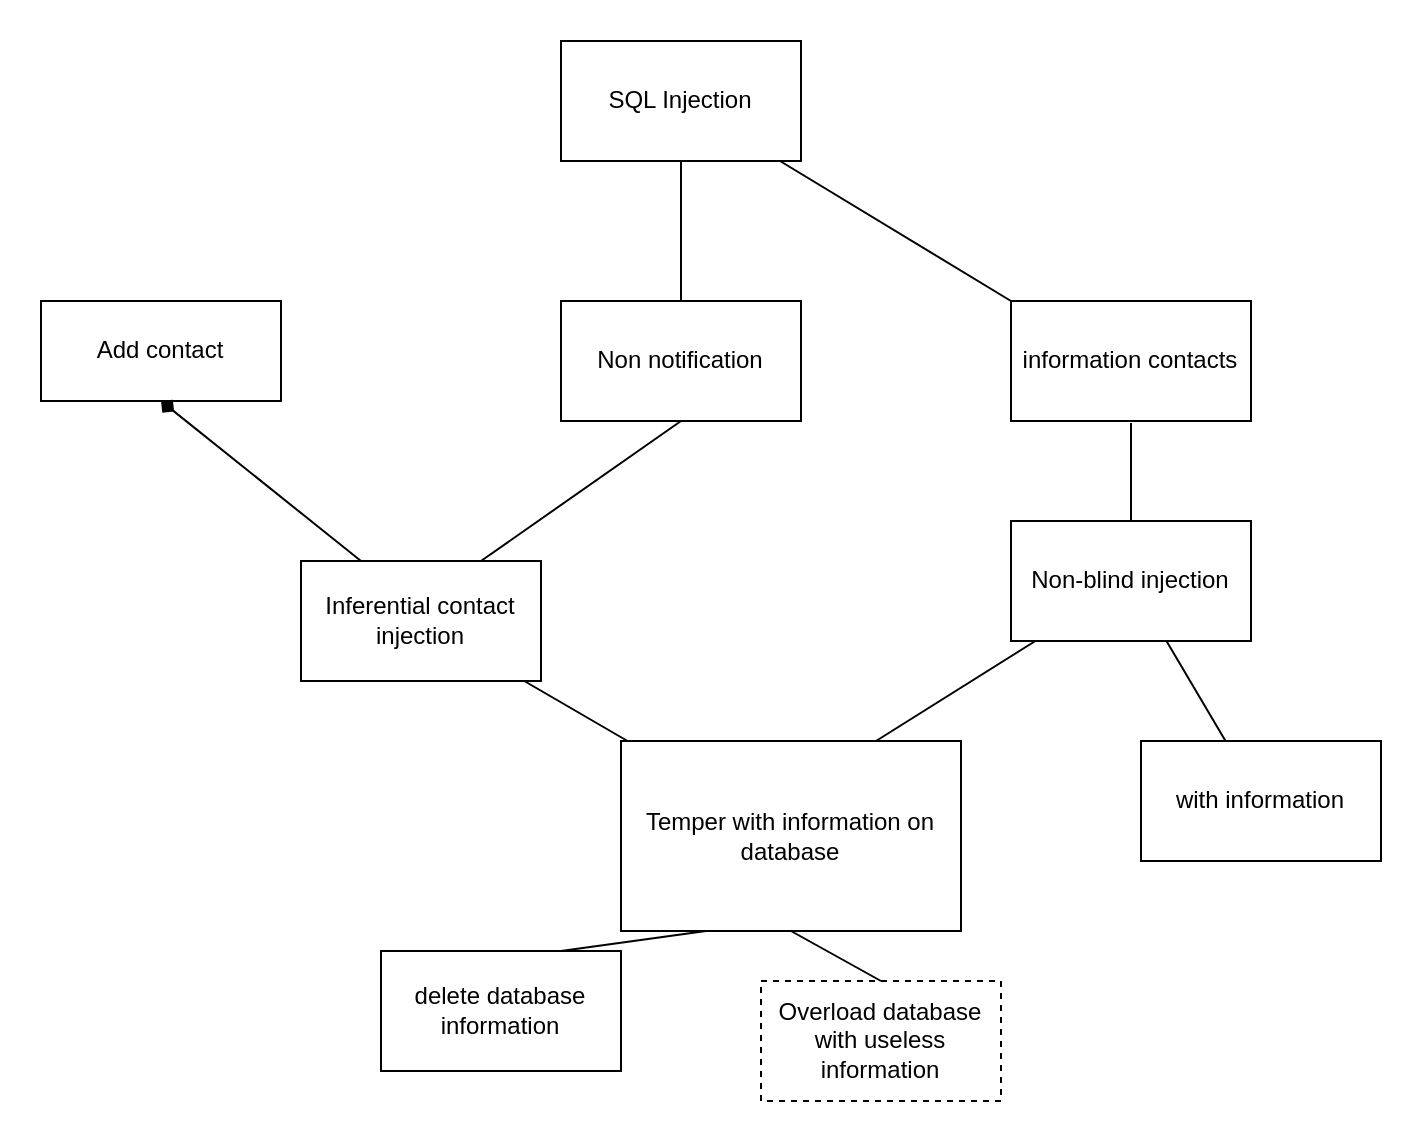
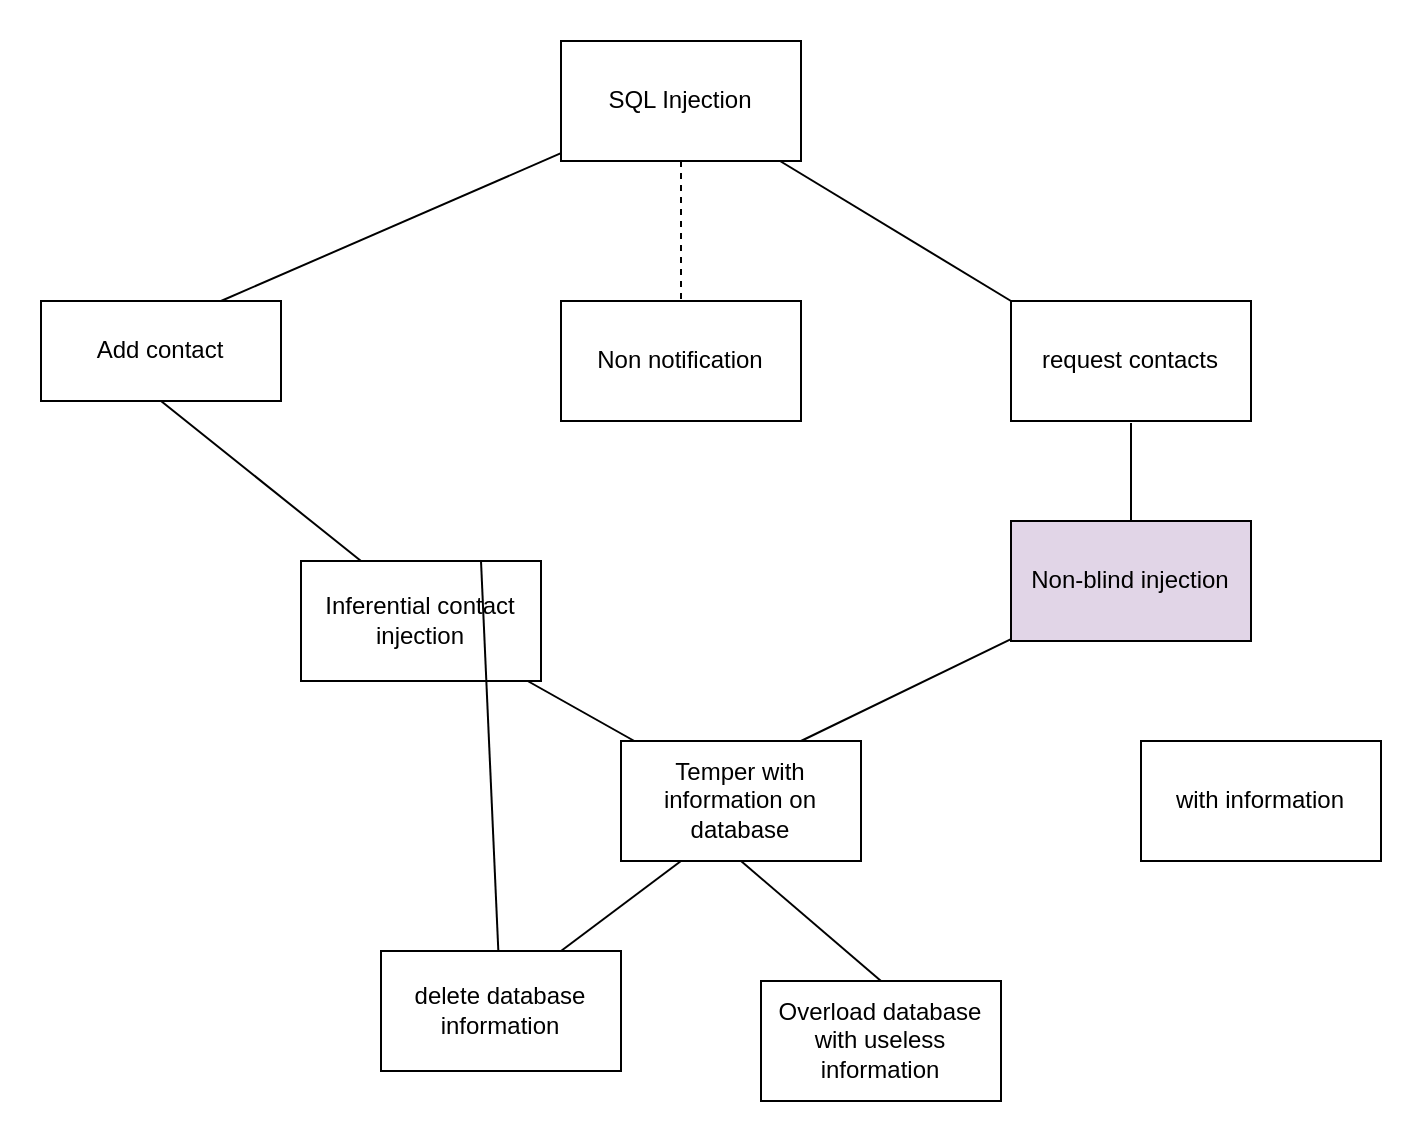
none -> (391, 227)
(681, 233) -> (681, 233)
(1131, 361) -> (1131, 361)
(174, 411) -> (167, 406)
(581, 491) -> (490, 756)
(1131, 581) -> (1131, 581)
(1196, 691) -> none
(791, 836) -> (741, 801)
(881, 1041) -> (881, 1041)
